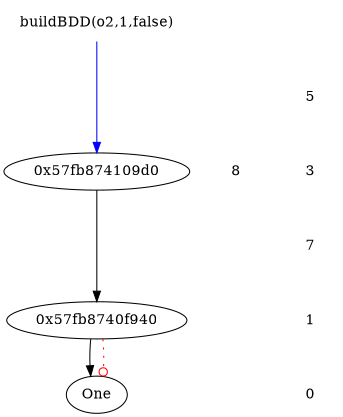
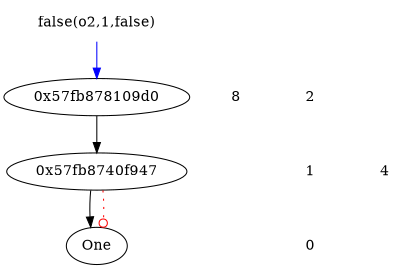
(97, 23) -> (97, 23)
(311, 97) -> (385, 172)
(97, 172) -> (97, 97)
(311, 172) -> none
(311, 246) -> (311, 97)
(97, 320) -> (97, 172)
